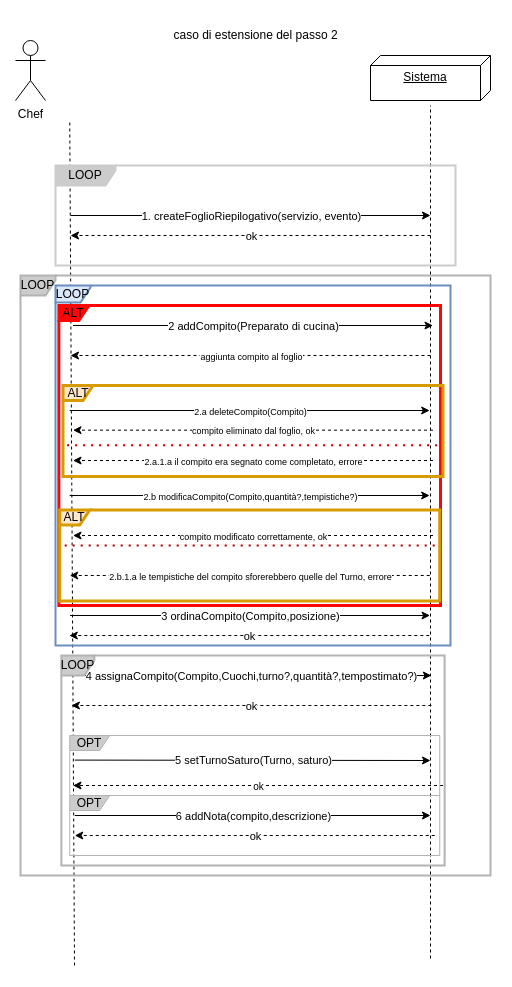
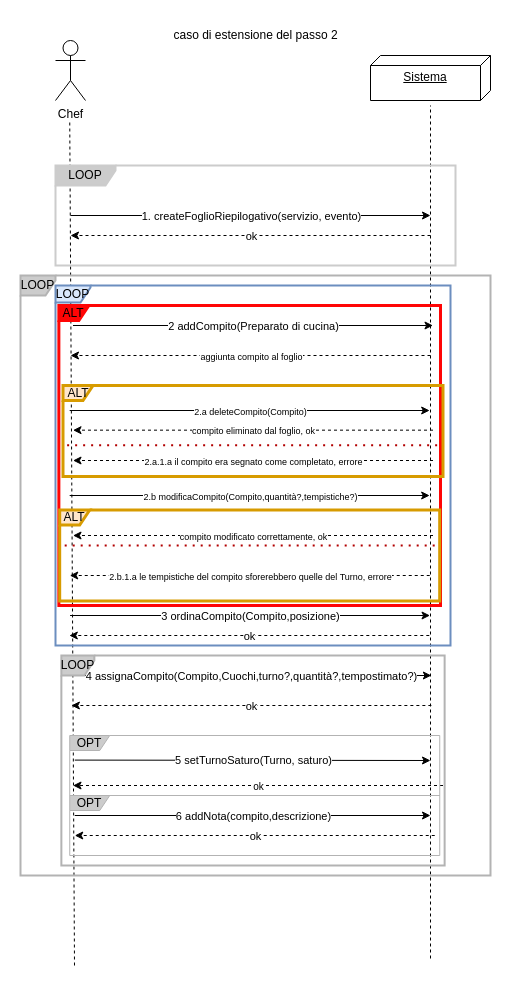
(31, 71) -> (71, 71)
